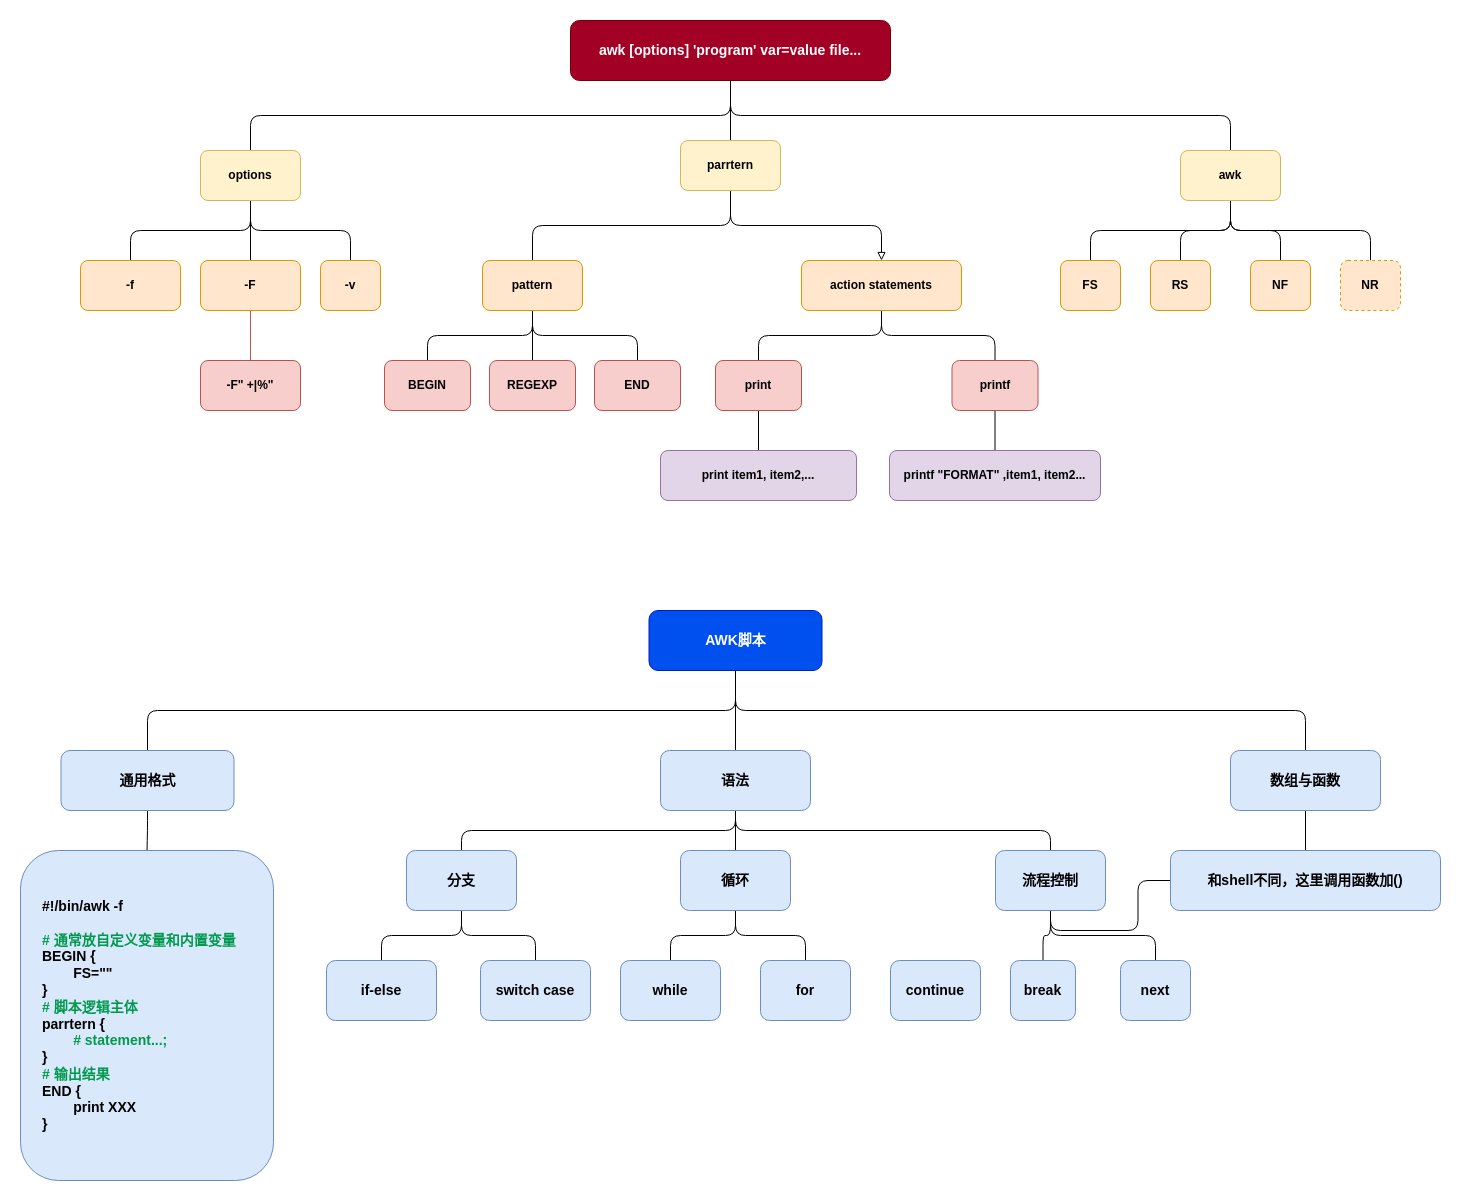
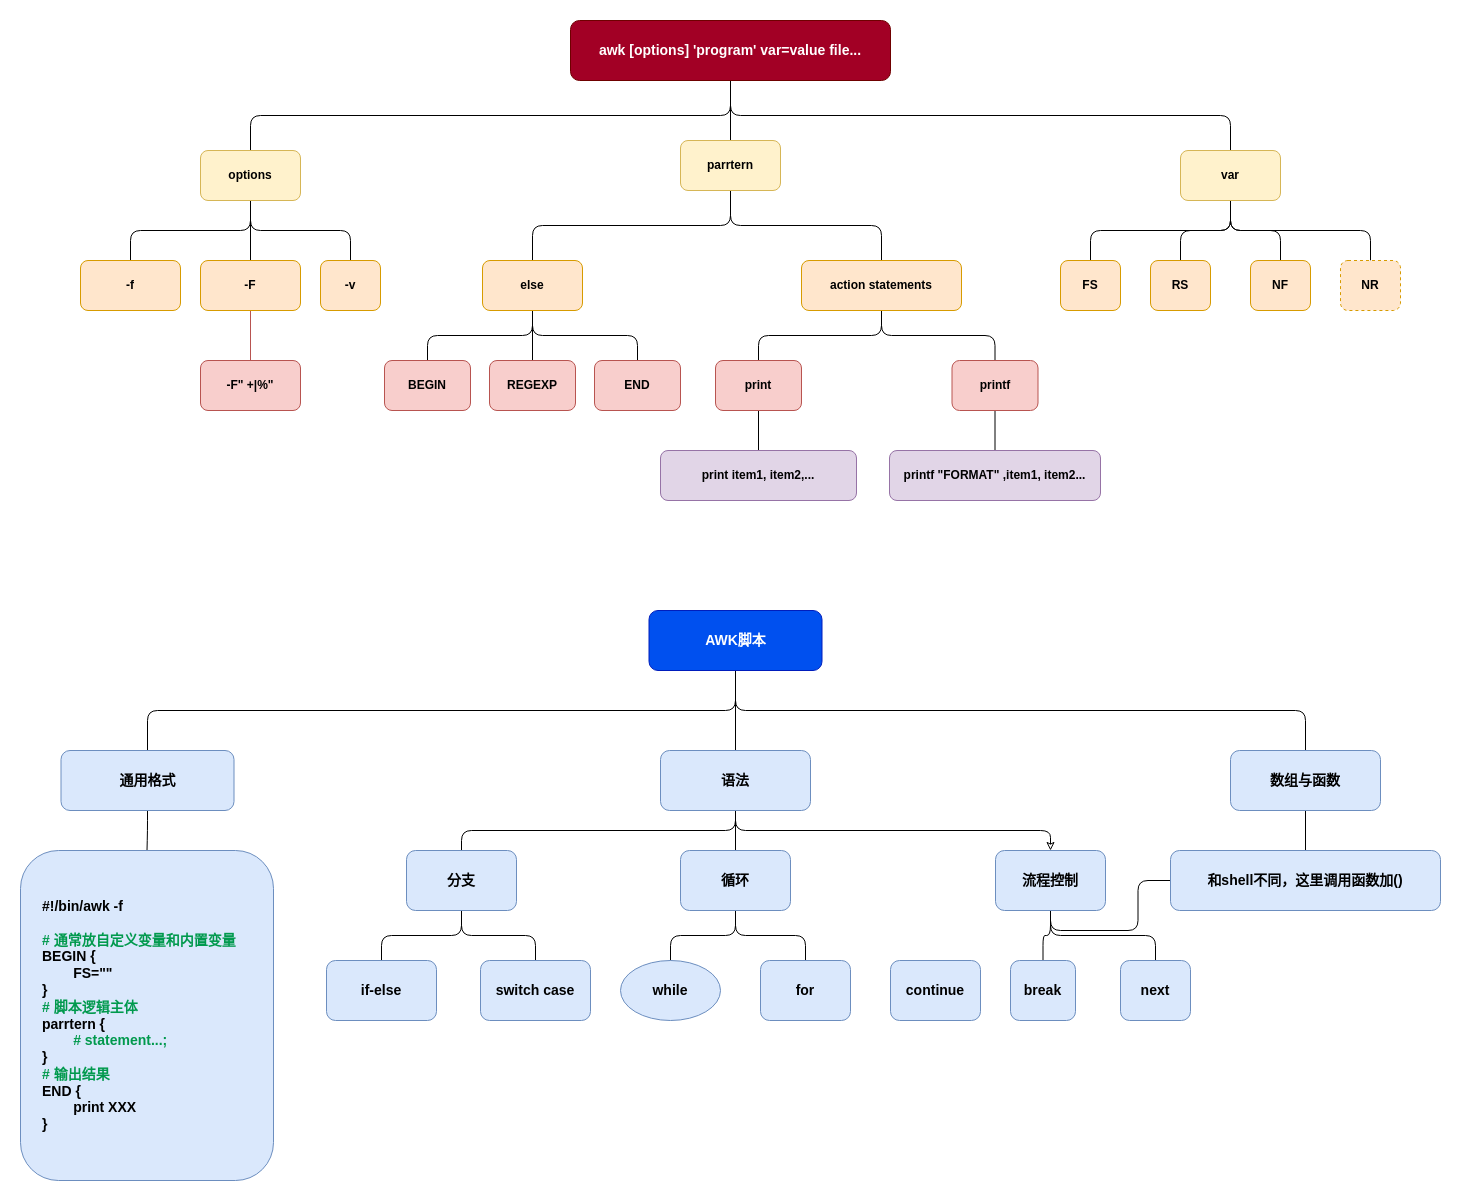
(1231, 176) -> (1231, 176)
(882, 251) -> (882, 254)
(533, 286) -> (533, 286)
(1051, 842) -> (1050, 836)
(671, 991) -> (671, 991)
